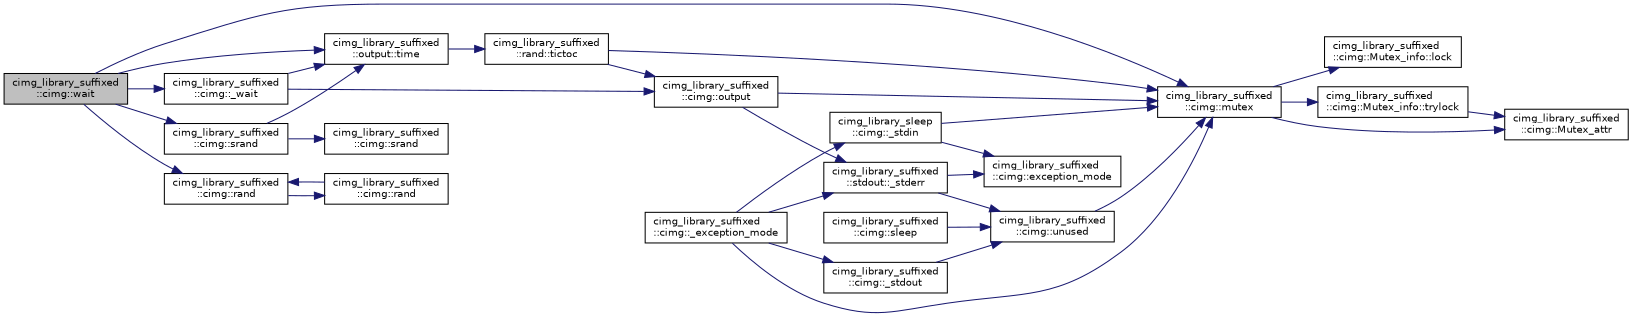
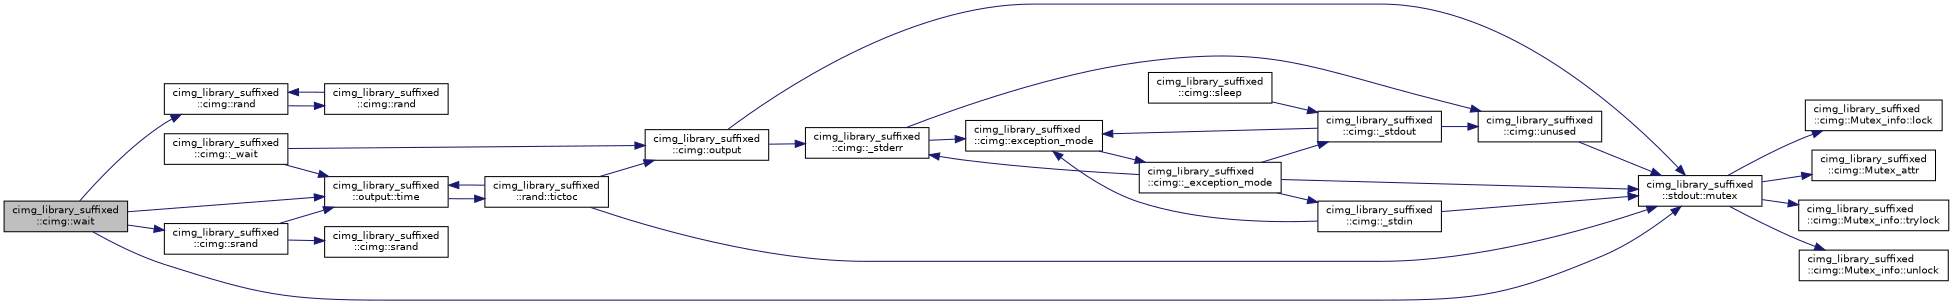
(141, 89) -> none
(1219, 102) -> (1700, 191)
(1481, 114) -> none
(886, 128) -> (1380, 216)
none -> (1215, 131)
none -> (1117, 155)
(886, 178) -> (867, 143)
none -> (472, 185)
(964, 227) -> (1290, 106)
none -> (1874, 265)
